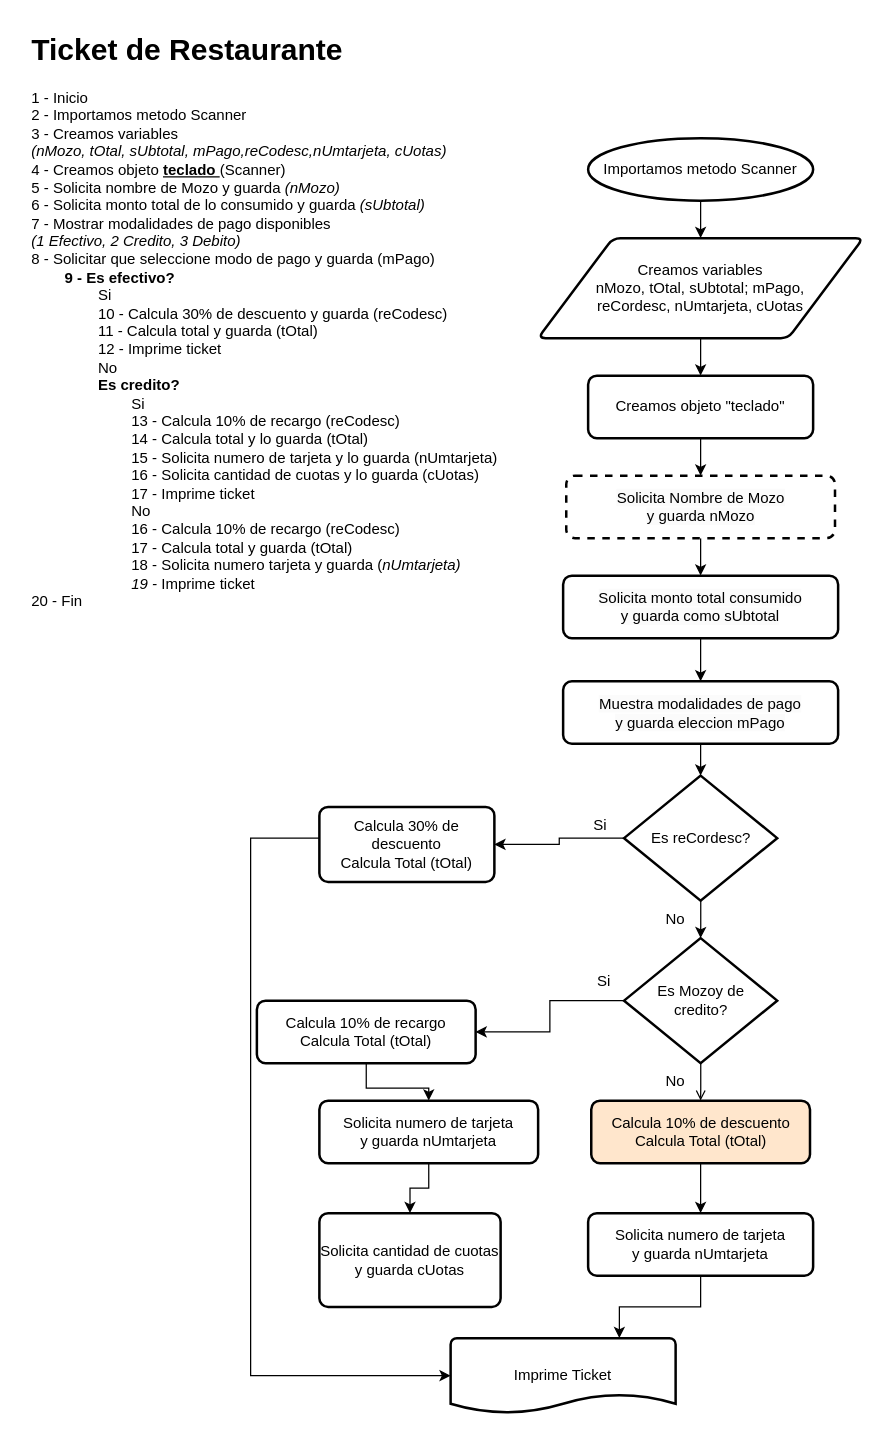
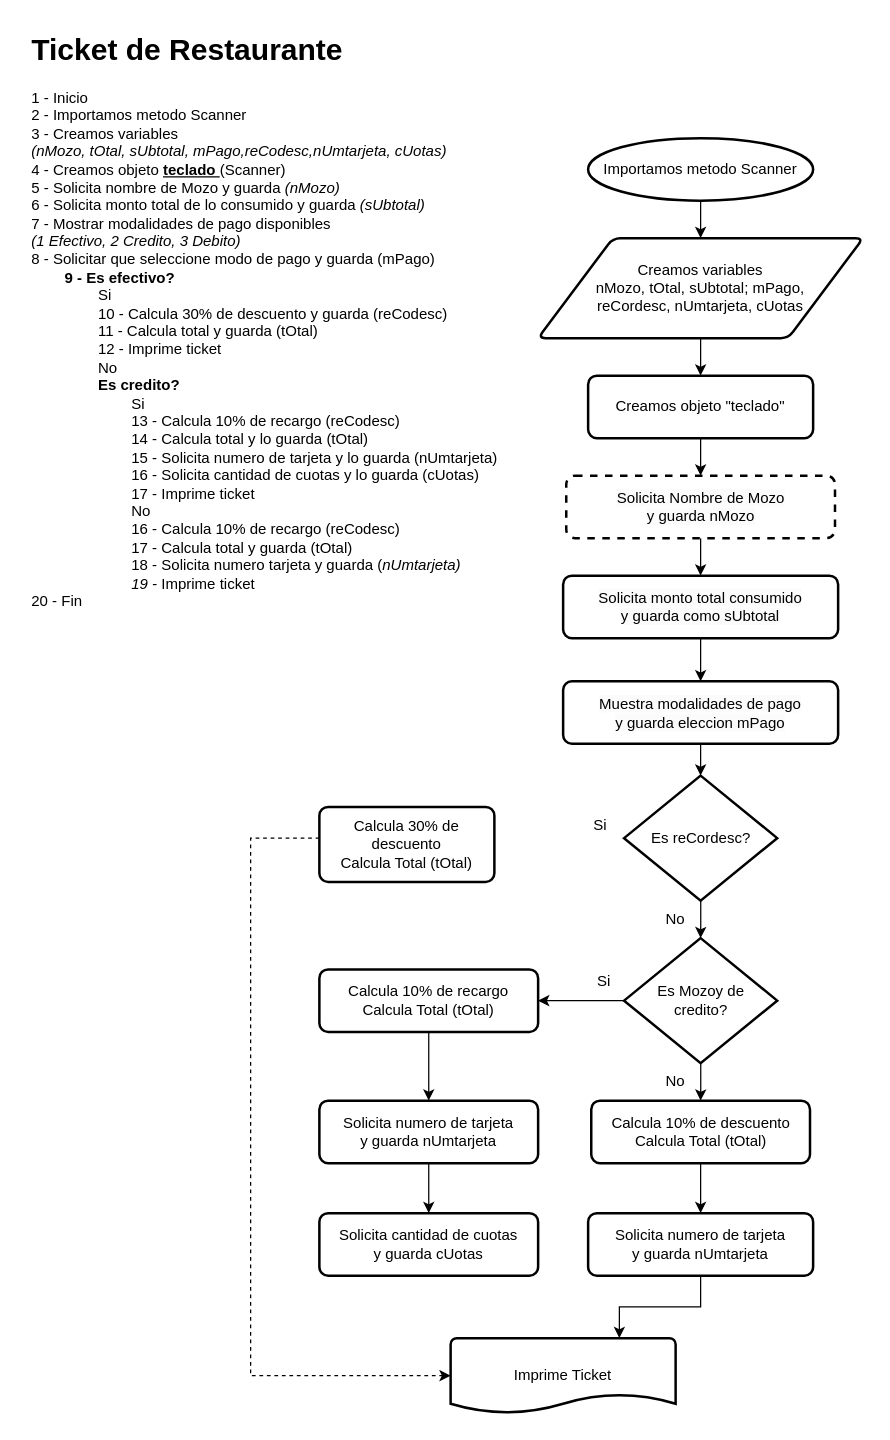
(560, 838) -> none
(366, 1032) -> (429, 1001)
(701, 1092) -> (701, 1090)
(701, 1132) -> (701, 1132)
(251, 1168) -> (251, 1168)
(410, 1260) -> (429, 1244)
